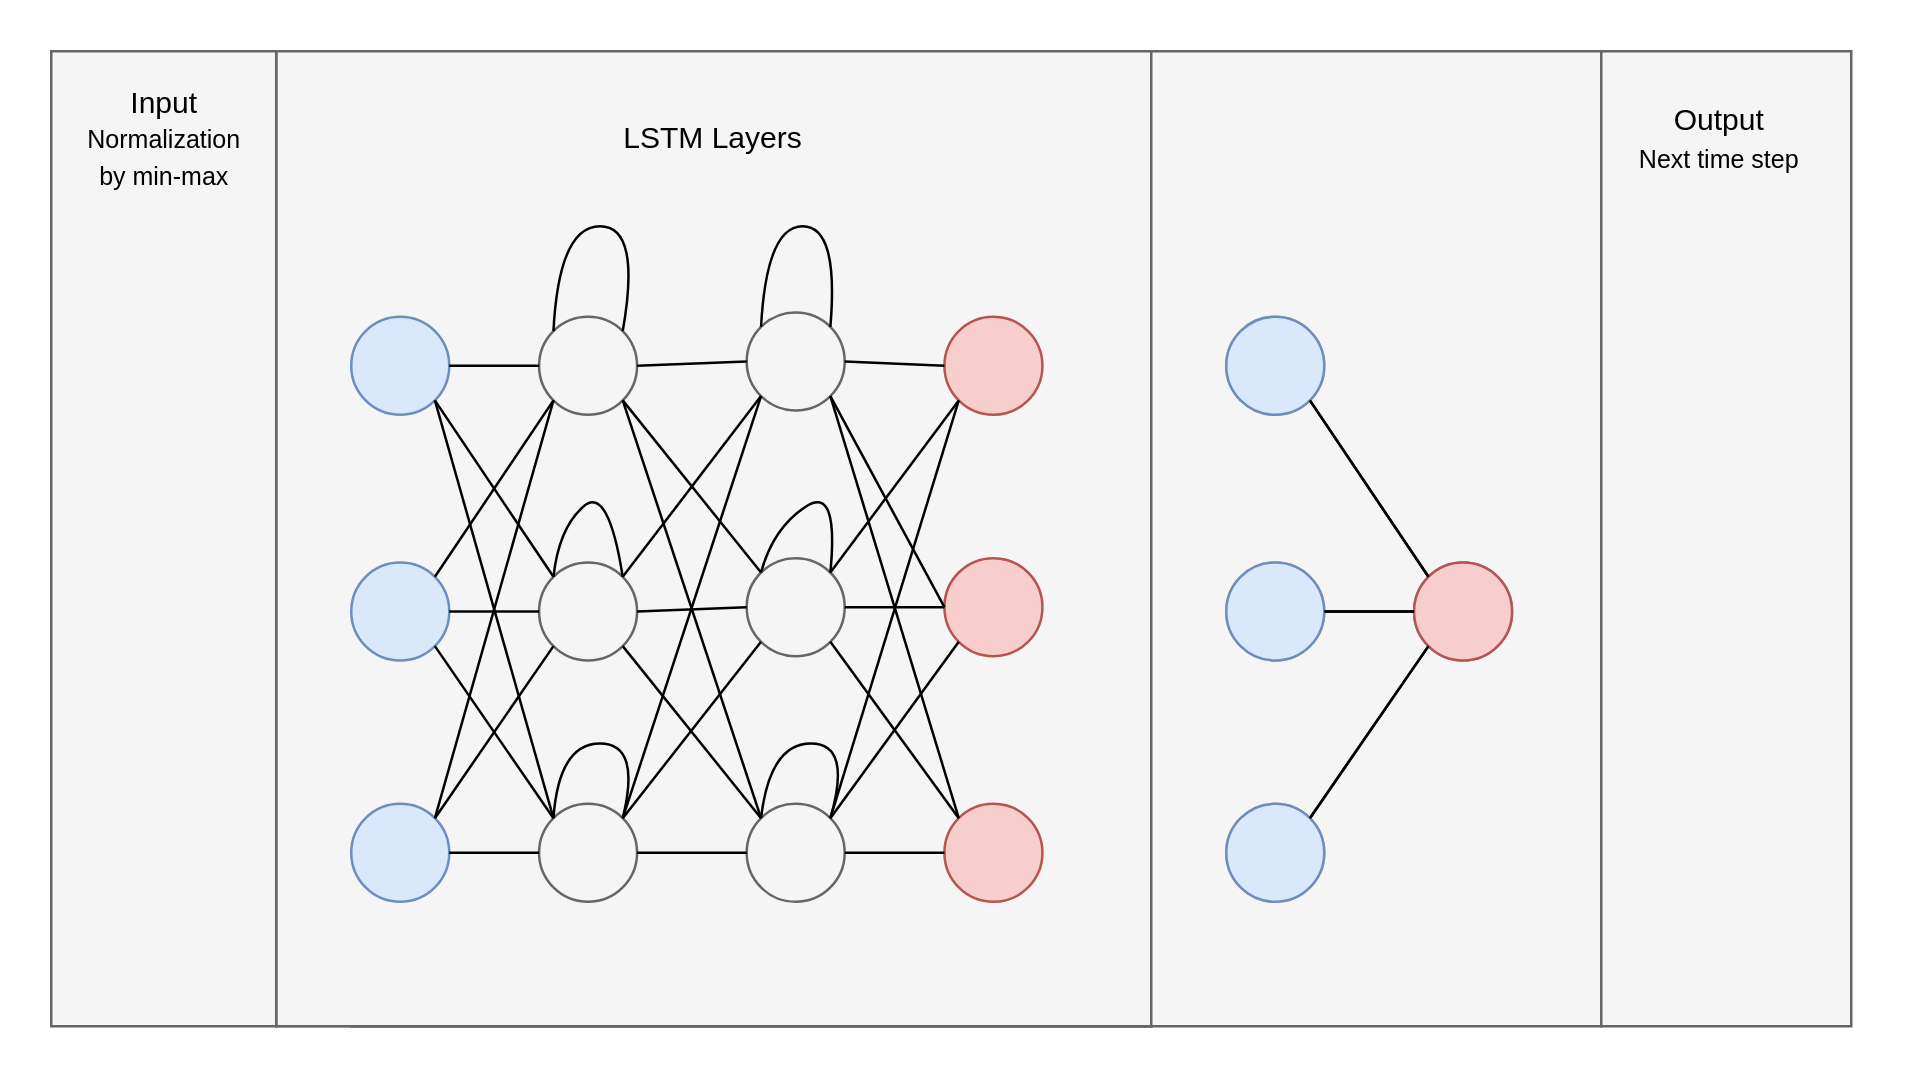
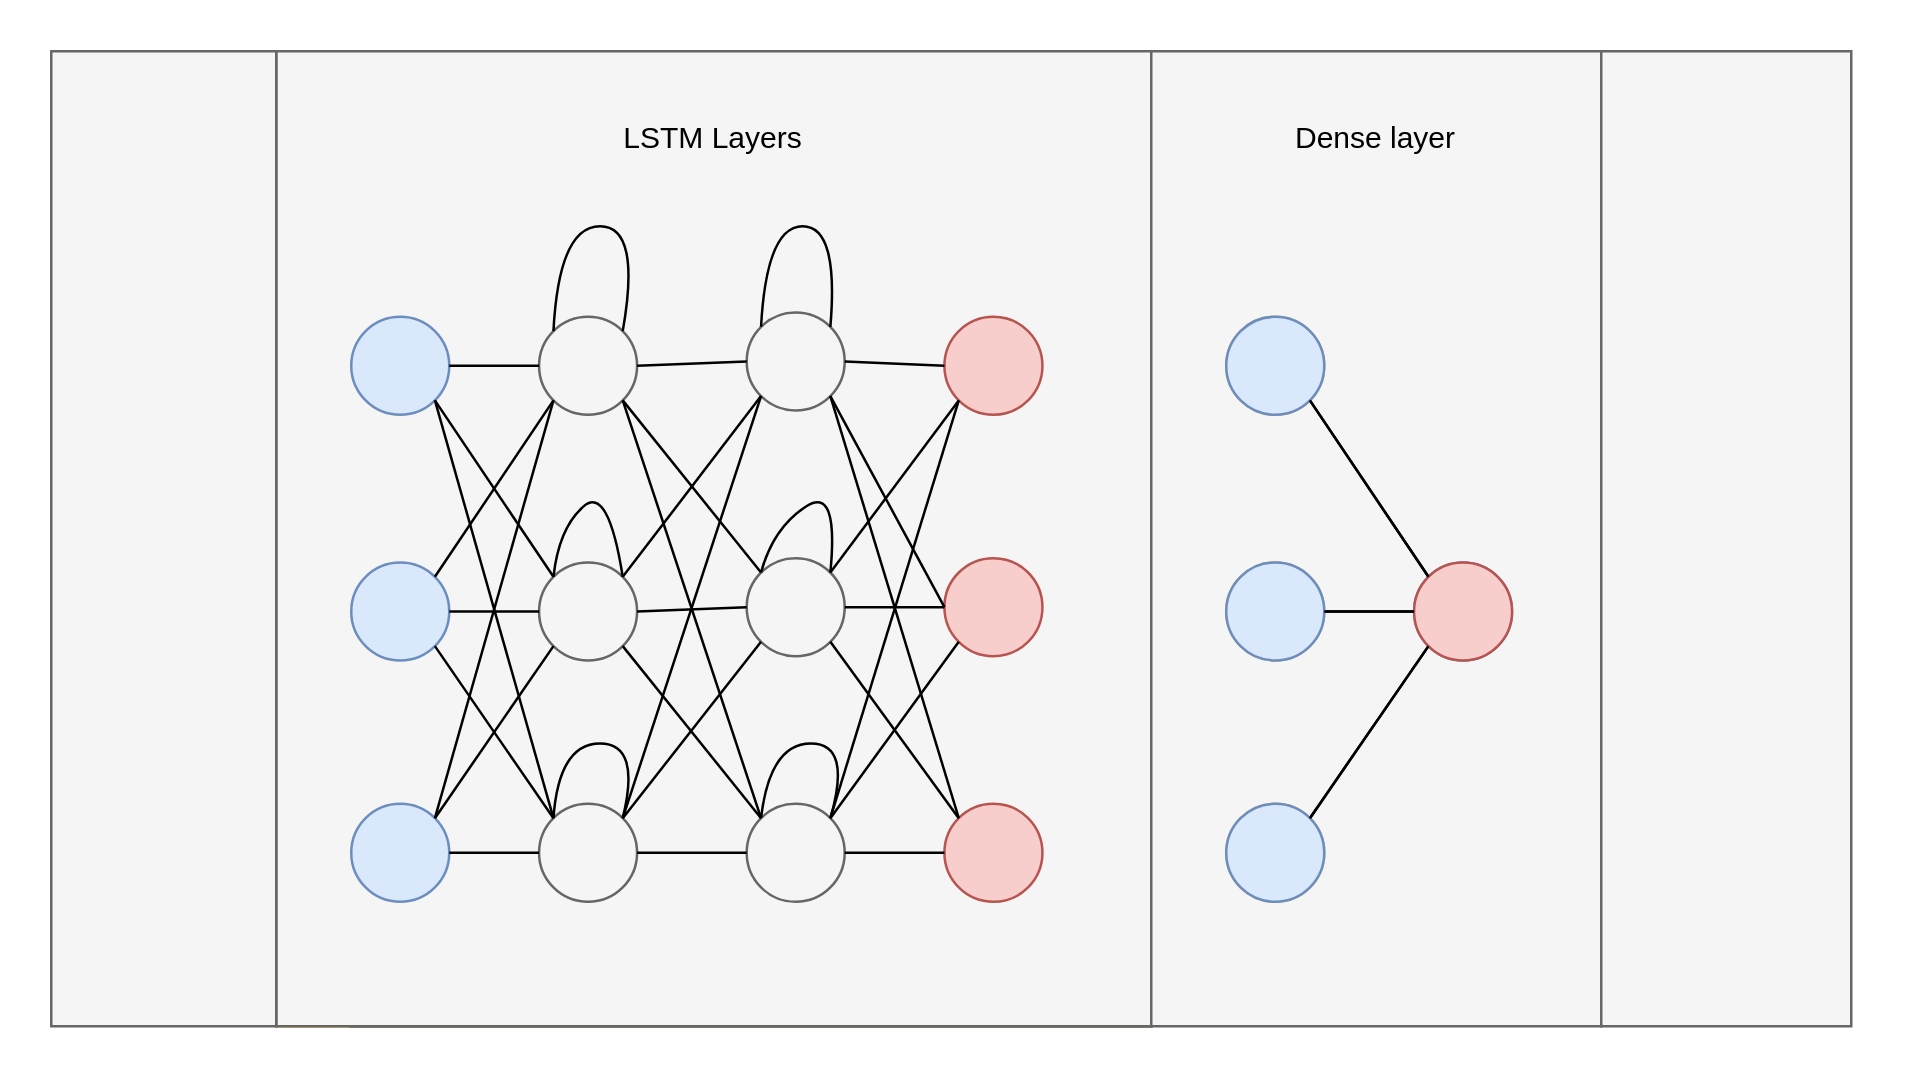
(164, 139) -> none
none -> (1376, 139)
(1720, 139) -> none
